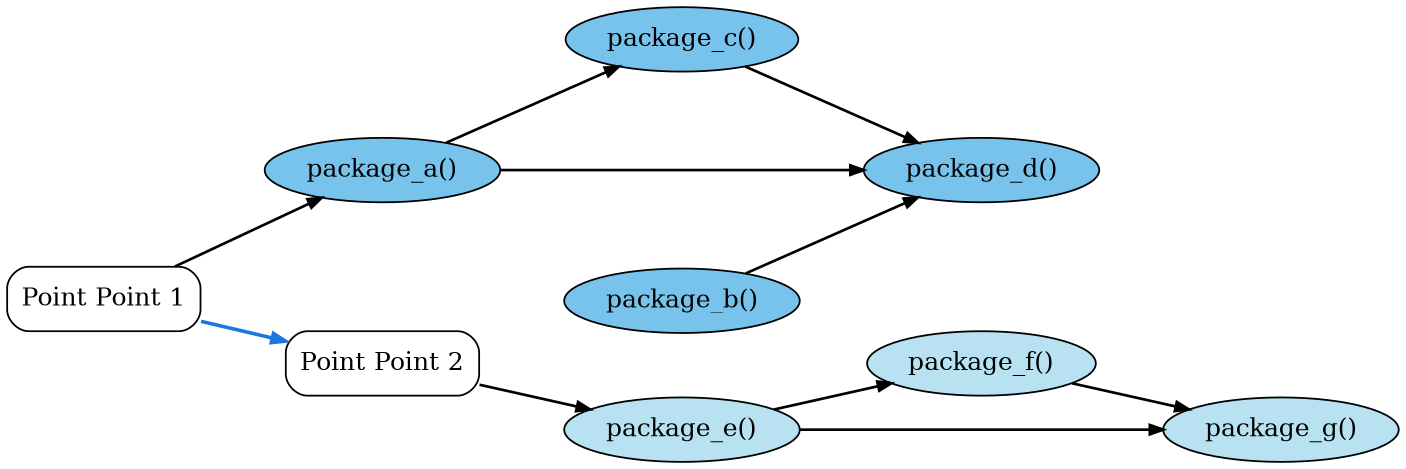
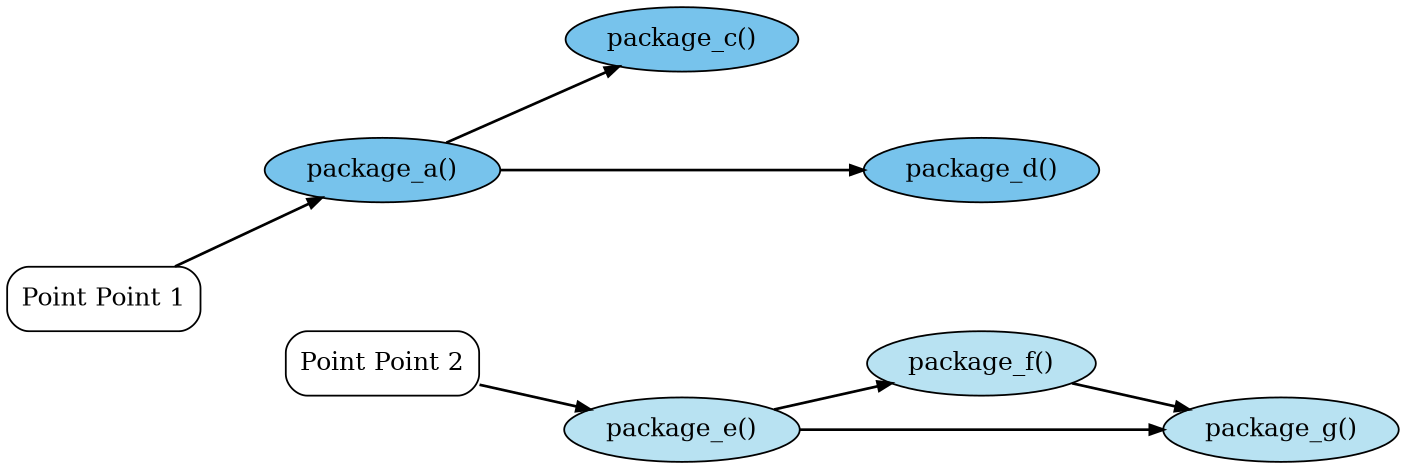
(825, 102) -> none
(682, 301) -> none
(236, 330) -> none
